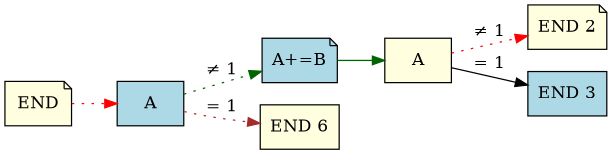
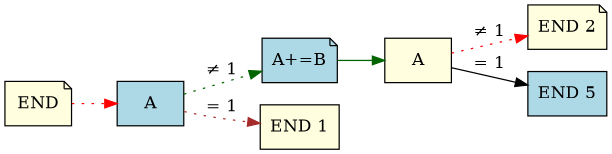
(567, 94) -> (567, 94)
(300, 127) -> (300, 127)
